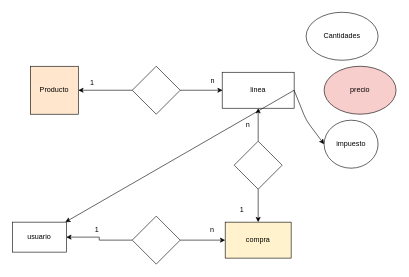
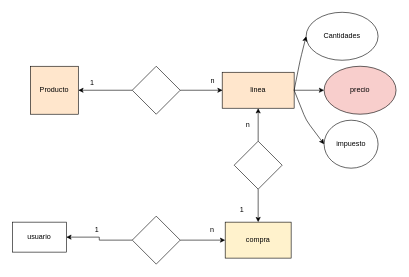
none -> (300, 64)
(258, 90) -> (258, 90)
(180, 156) -> (318, 90)
